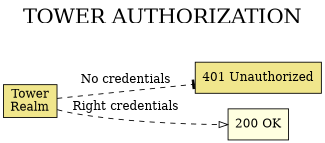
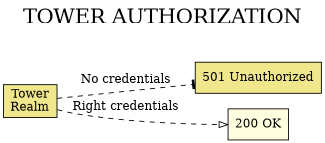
(258, 78) -> (258, 78)
